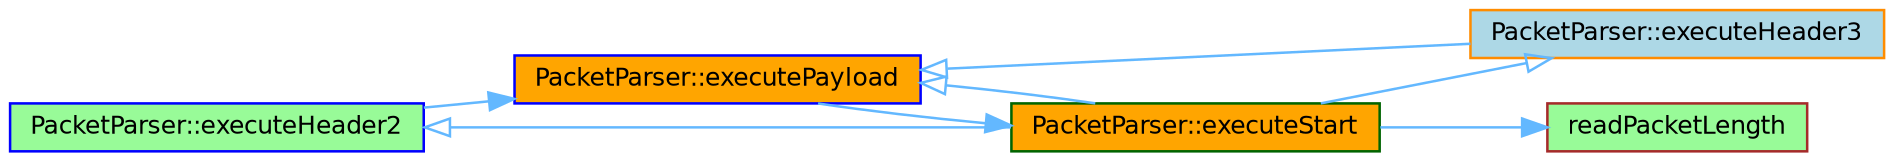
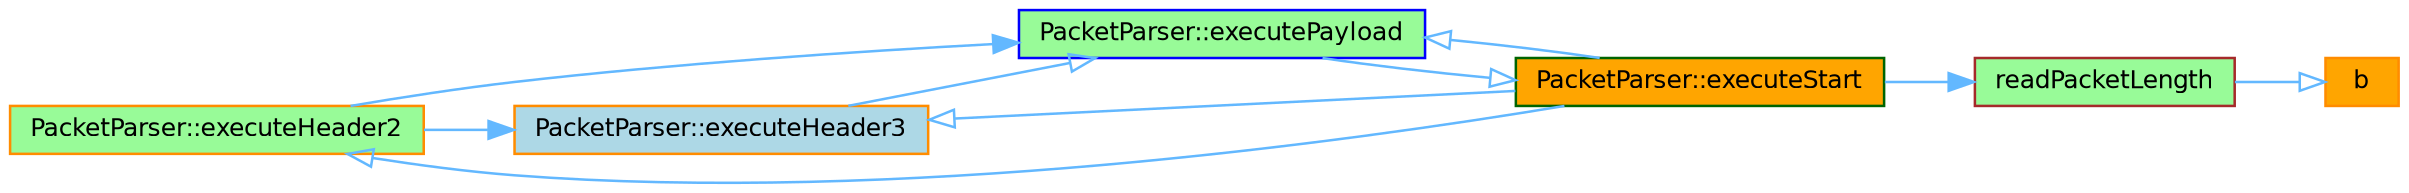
(718, 79) -> (1222, 34)
none -> (2362, 82)
(881, 112) -> (1406, 69)
(217, 127) -> (217, 130)
none -> (456, 130)
